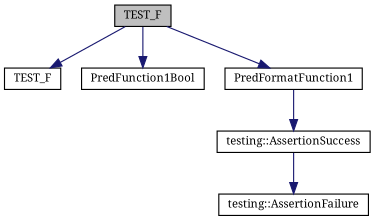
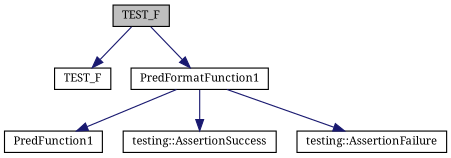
(143, 79) -> none
none -> (53, 142)
(294, 168) -> (280, 108)
